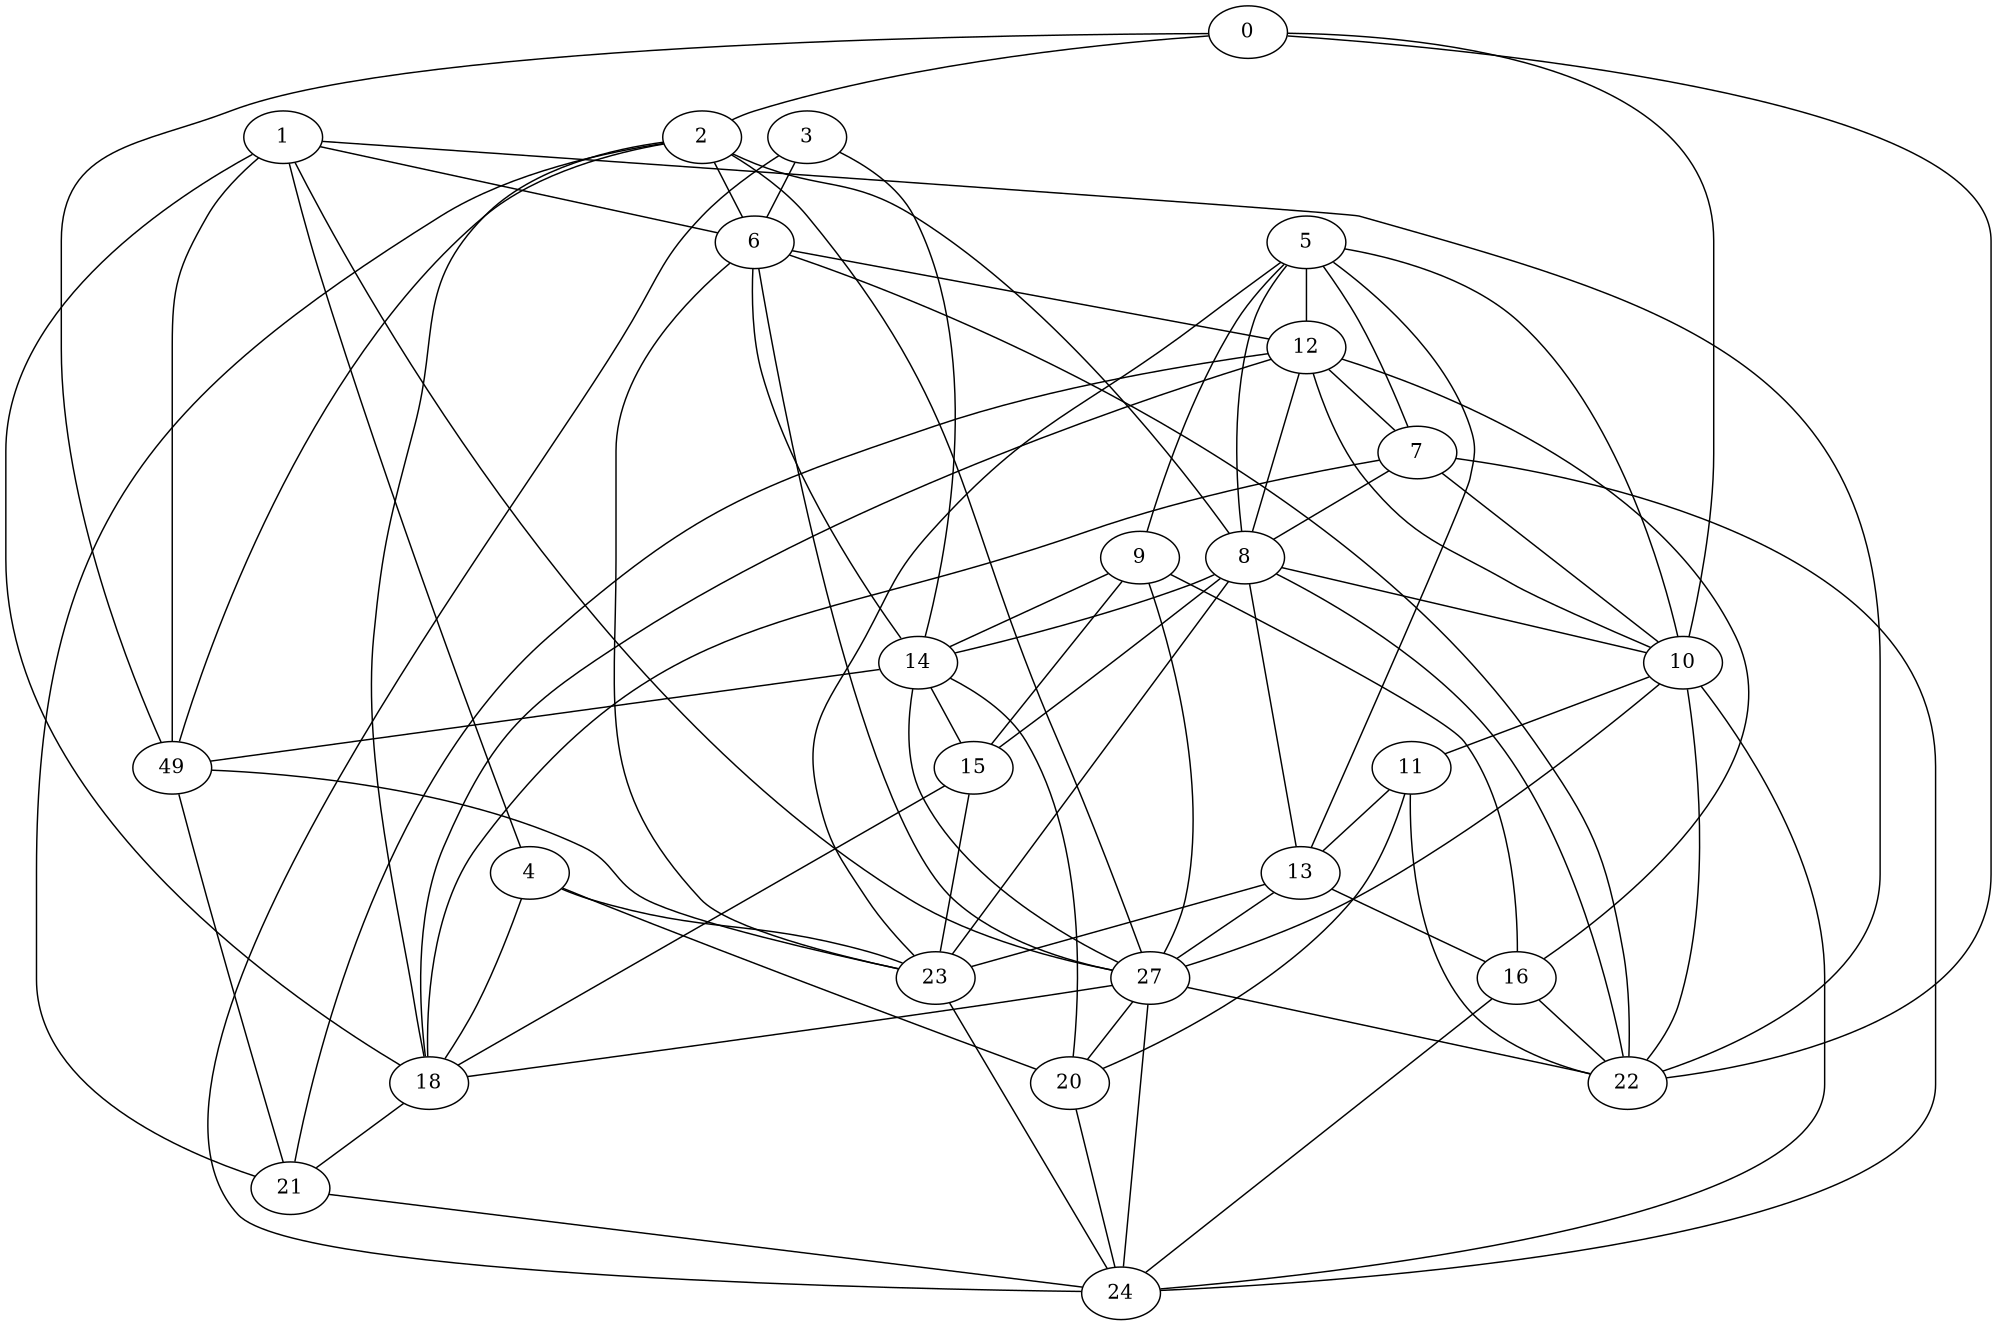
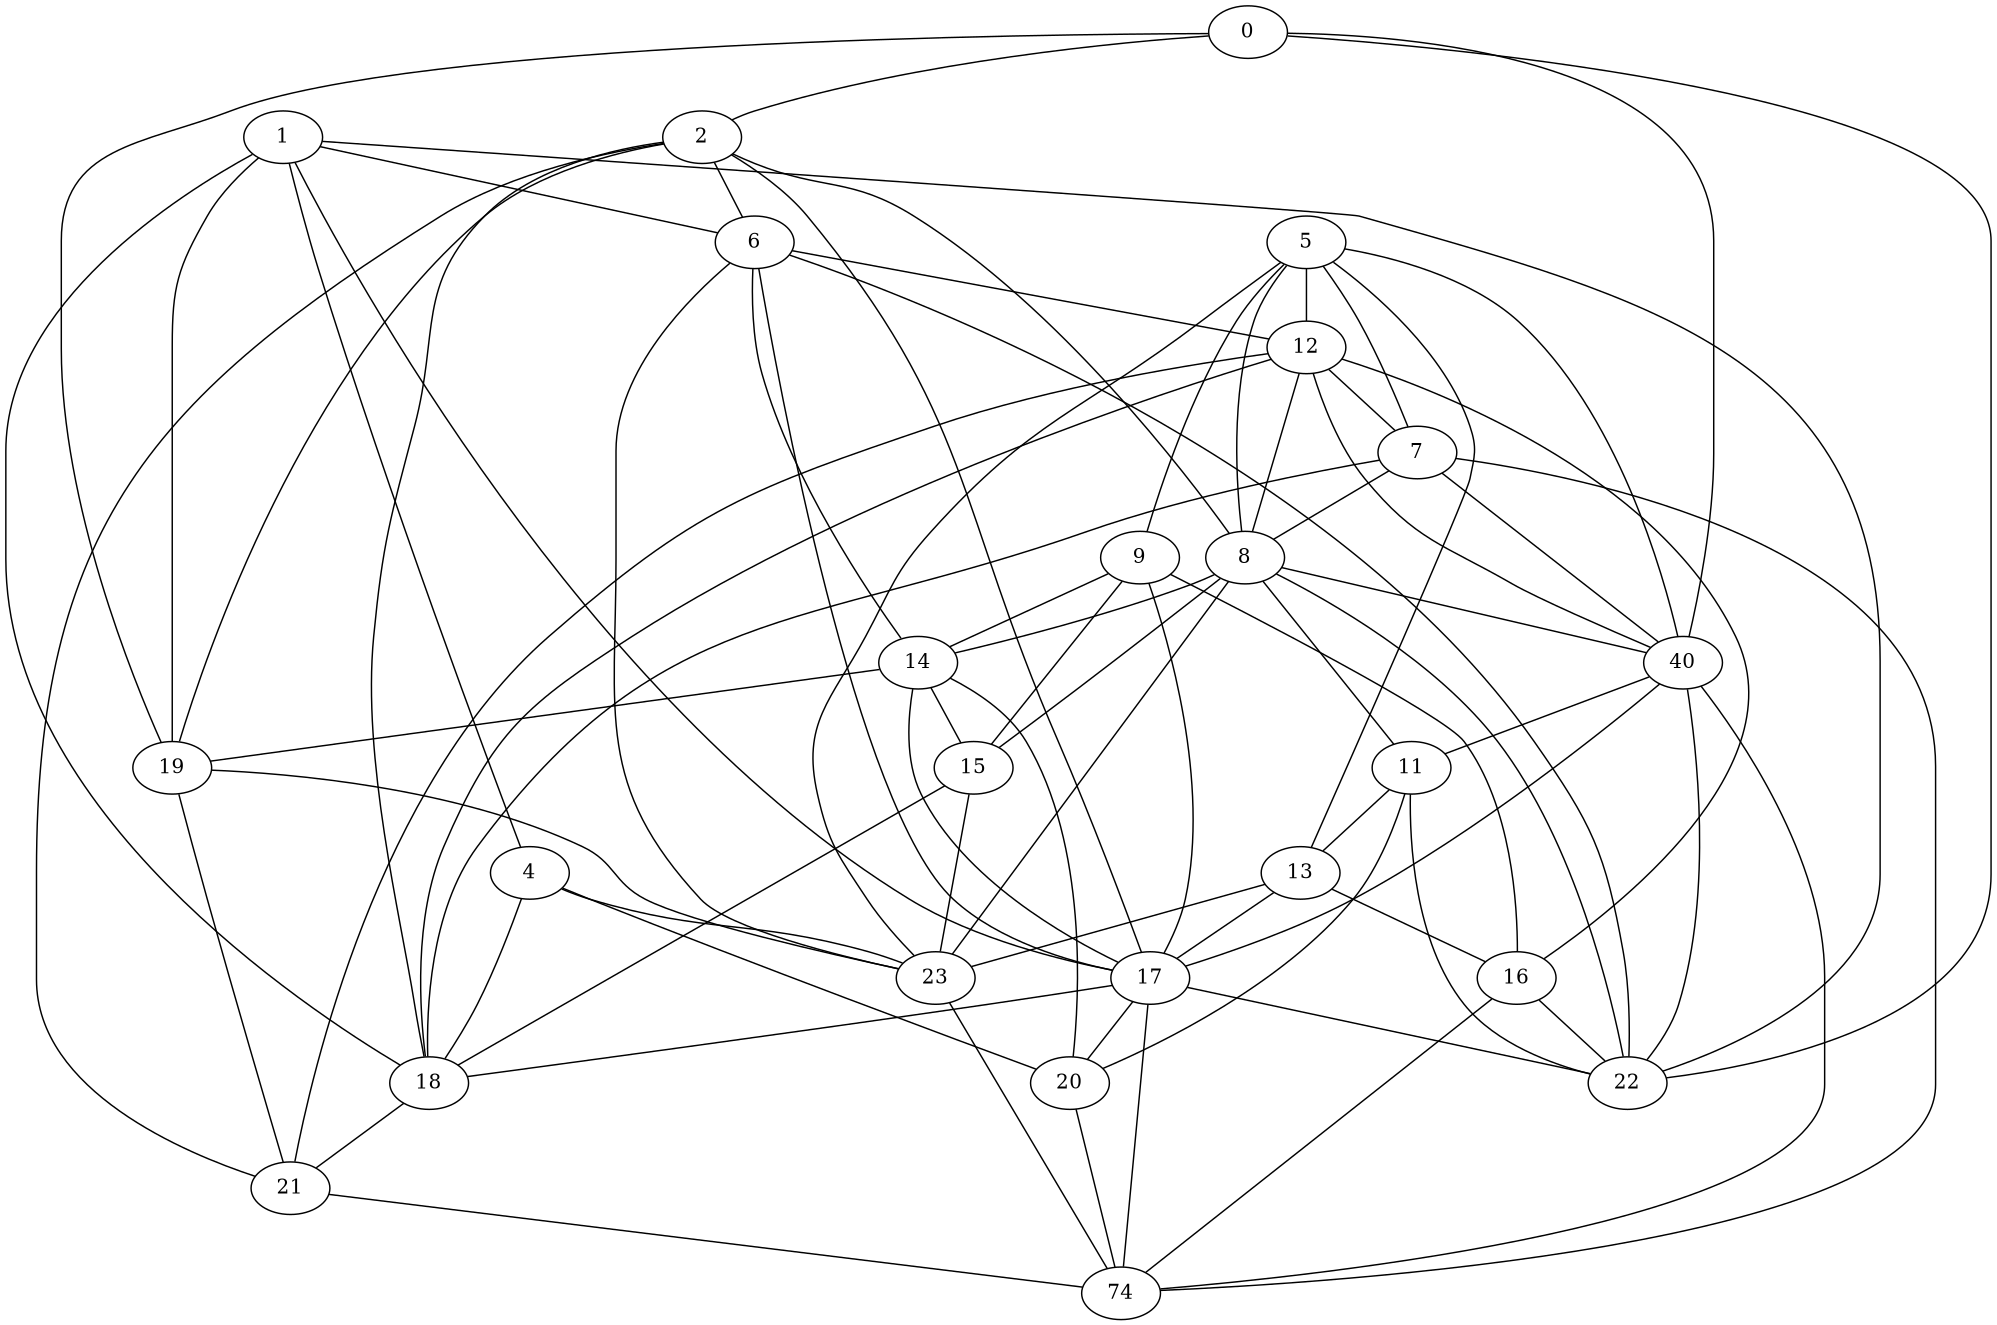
(807, 137) -> none
(1683, 663) -> (1683, 663)
(1273, 715) -> (1335, 671)
(172, 768) -> (172, 768)
(1150, 978) -> (1150, 978)
(1121, 1293) -> (1121, 1293)
